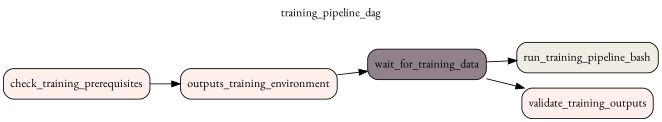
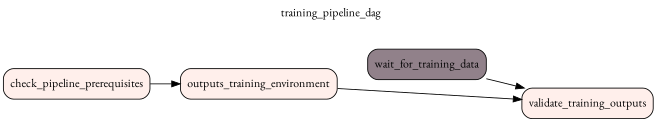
(588, 58) -> none
(348, 74) -> (425, 94)
(77, 84) -> (77, 84)
